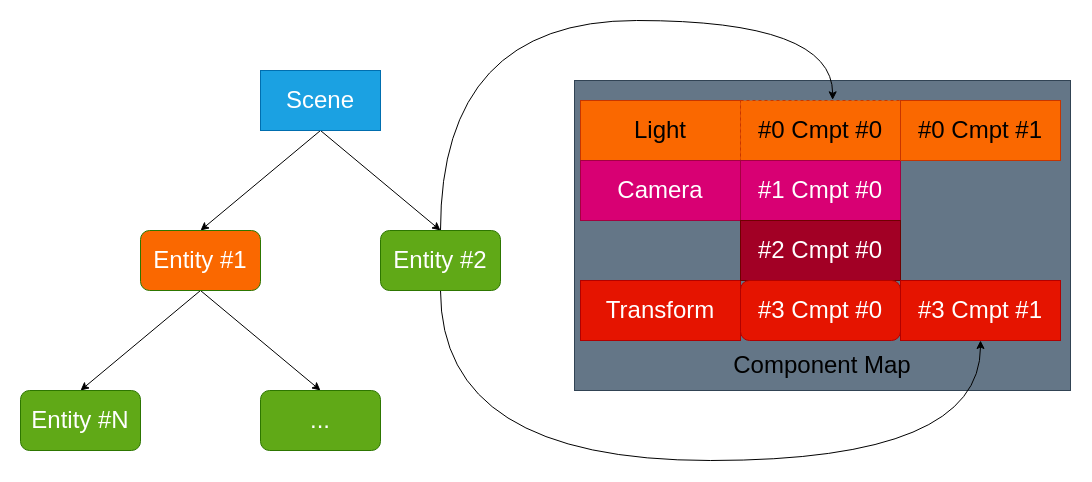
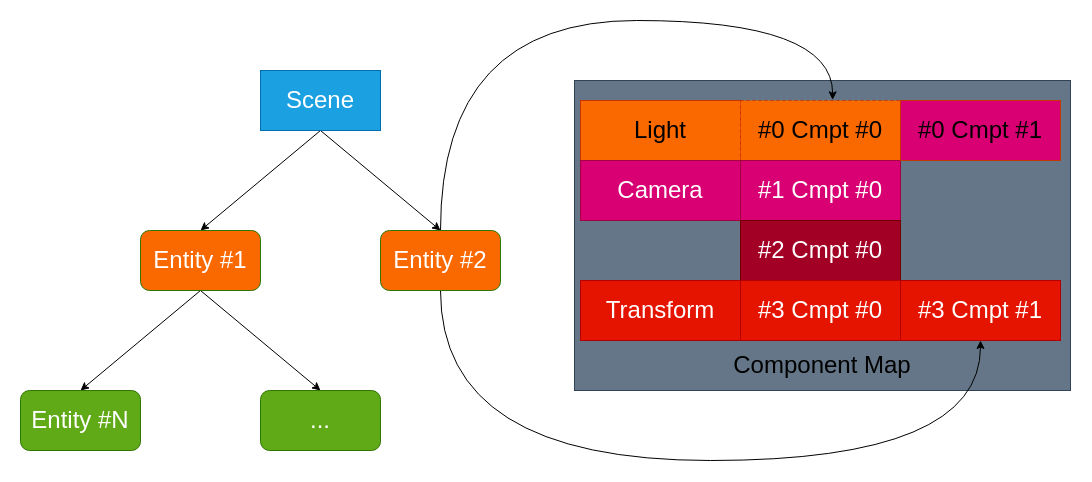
(981, 131) -> (981, 131)
(441, 261) -> (441, 261)
(821, 311) -> (821, 311)
